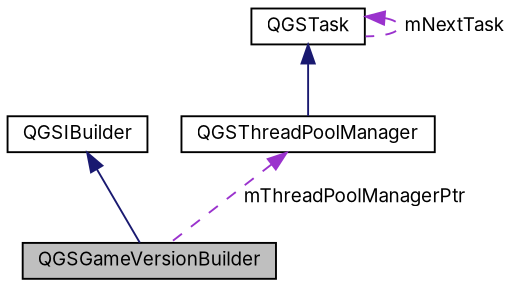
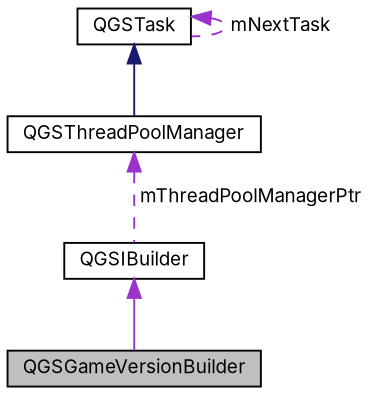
(221, 203) -> (134, 207)
(118, 206) -> (134, 324)
